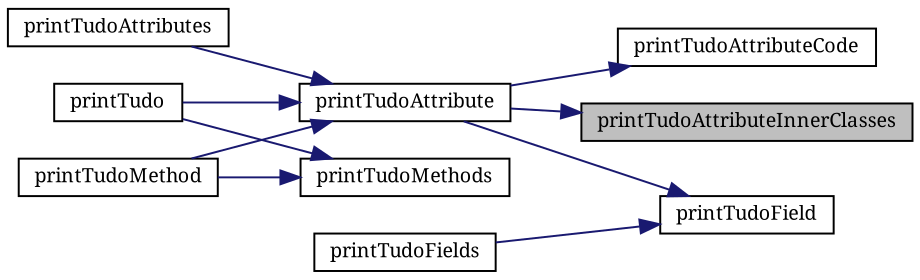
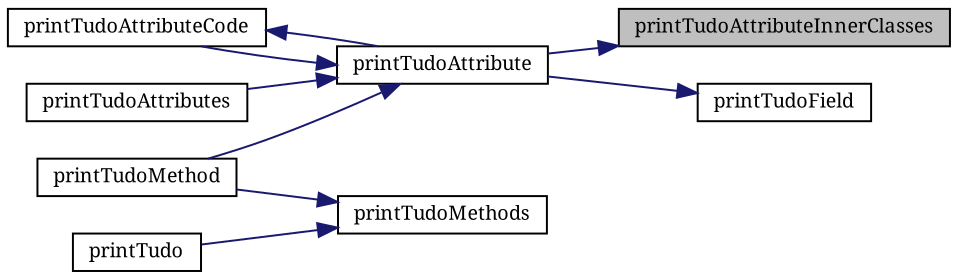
(231, 102) -> (259, 56)
(405, 252) -> none
